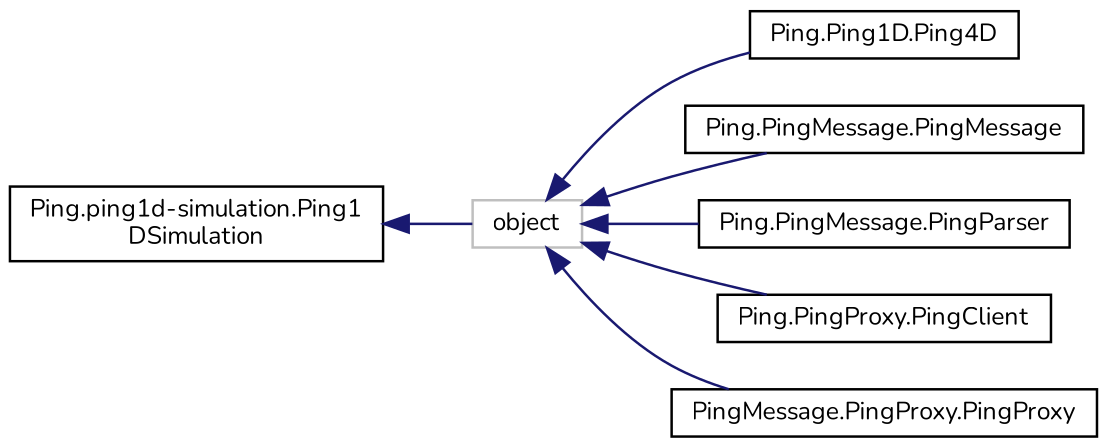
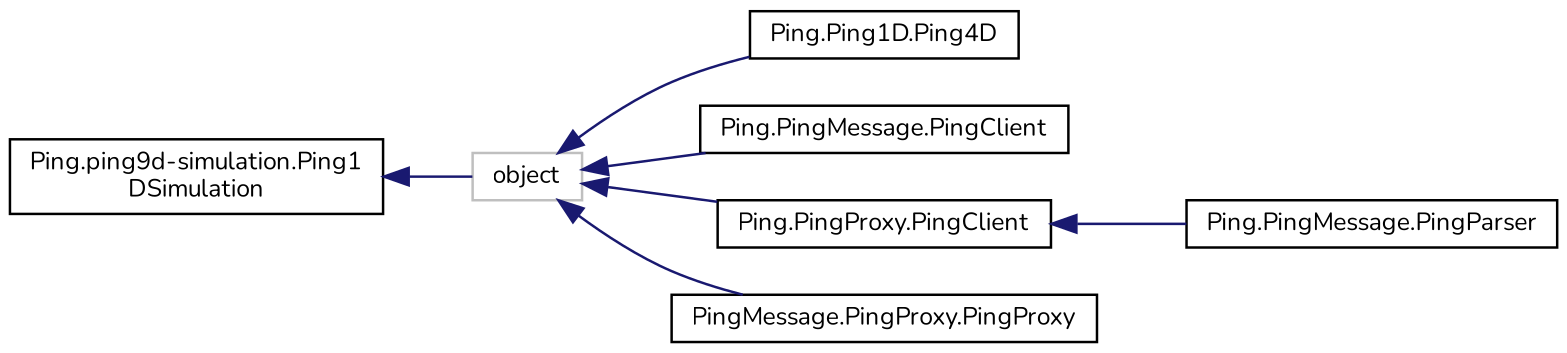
(884, 129) -> (884, 129)
(197, 224) -> (197, 177)
(653, 224) -> (1132, 224)
